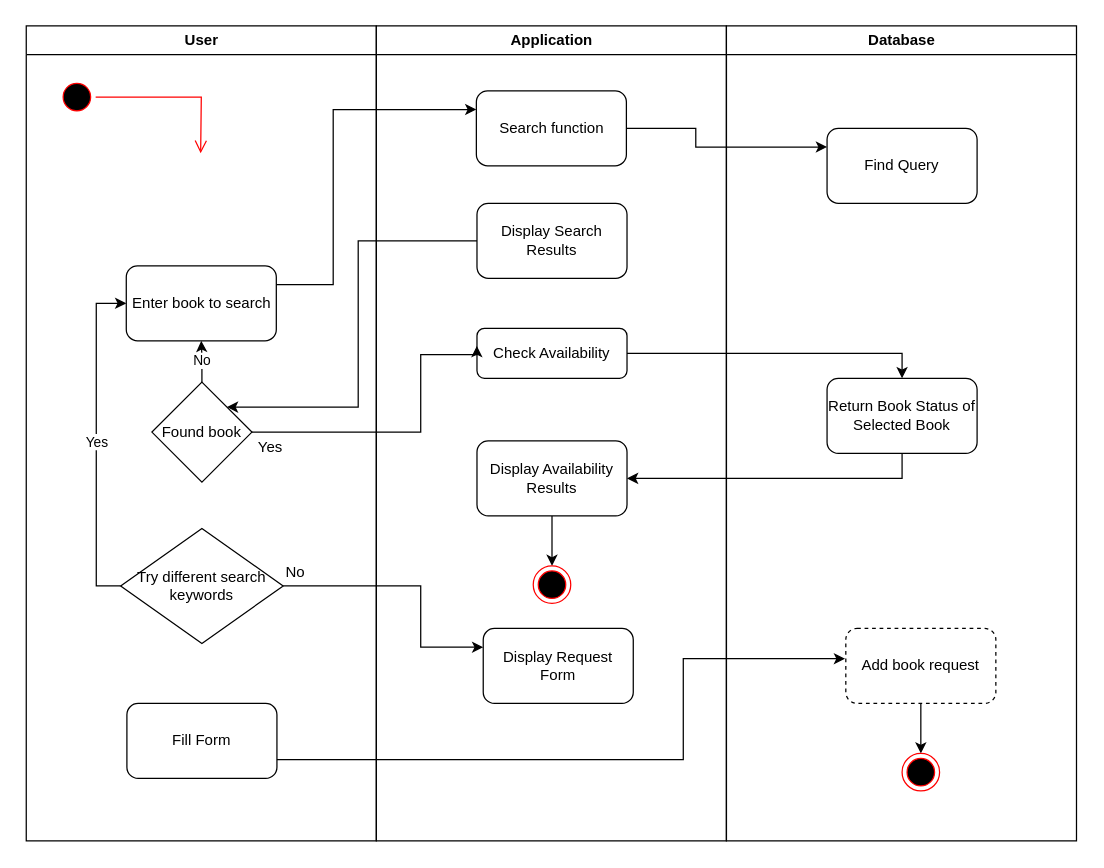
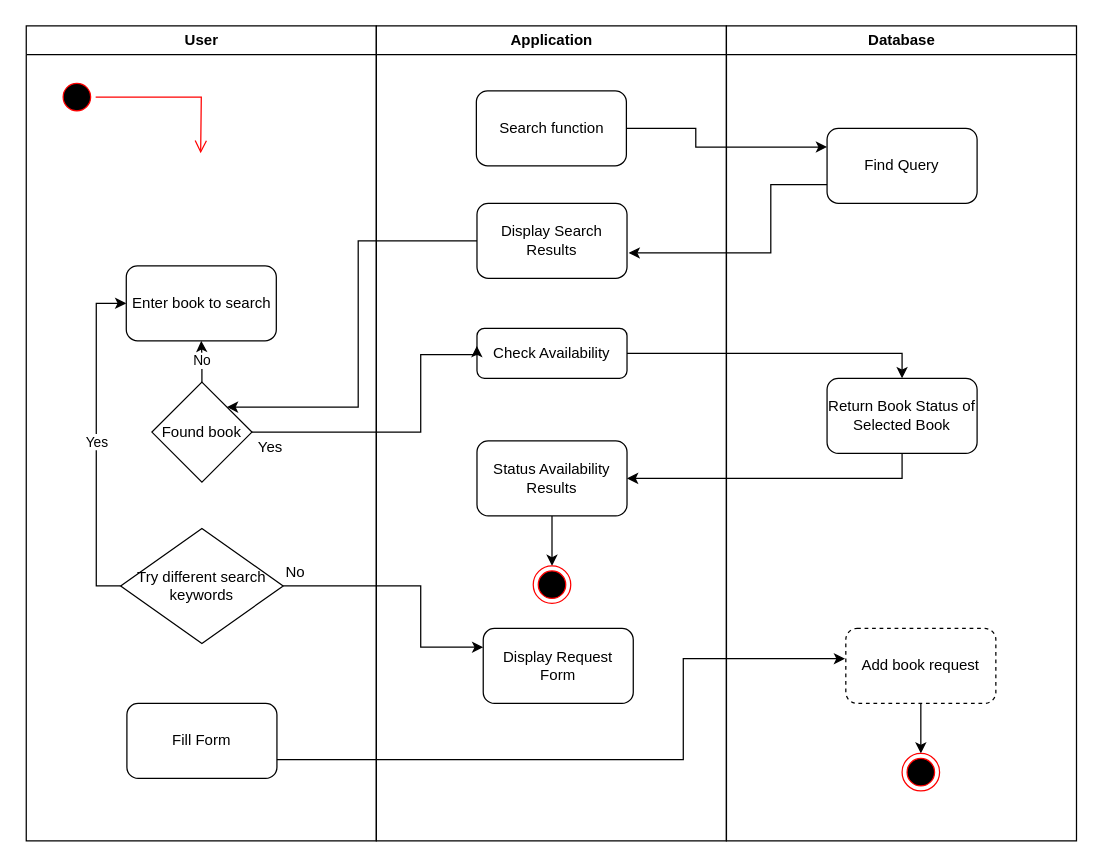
(333, 157) -> none
none -> (766, 253)
(552, 478) -> (552, 478)
